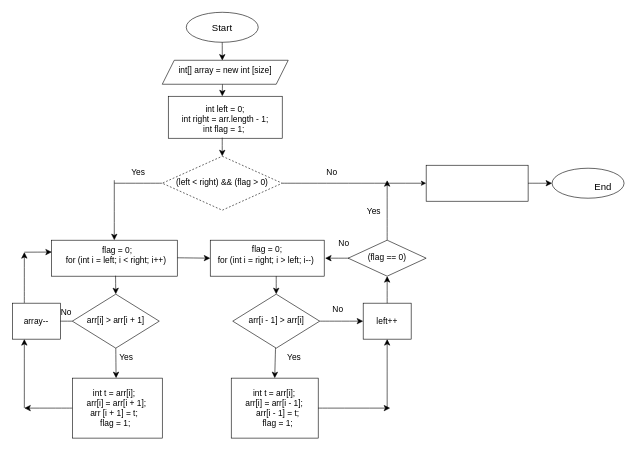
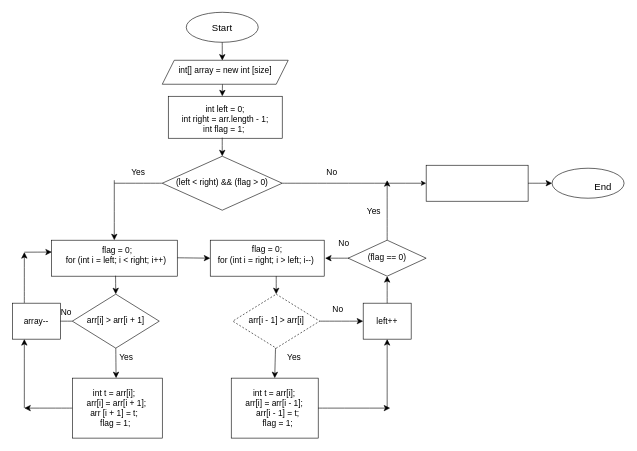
(222, 183) -> (222, 183)
(276, 321) -> (276, 321)
